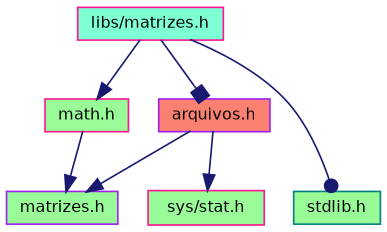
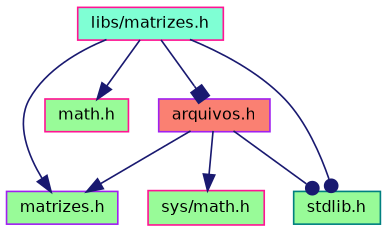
(77, 153) -> (34, 93)
none -> (270, 157)
(206, 208) -> (206, 208)
